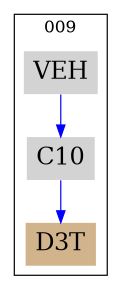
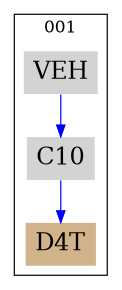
(61, 28) -> (61, 28)
(61, 244) -> (61, 244)
